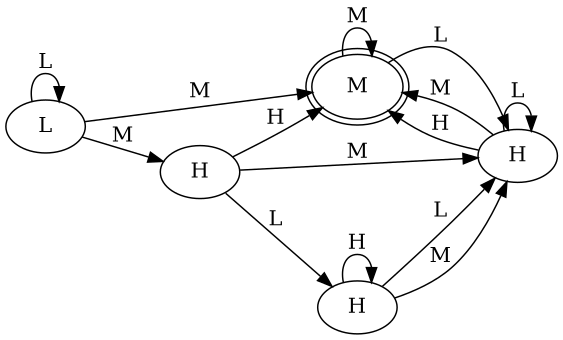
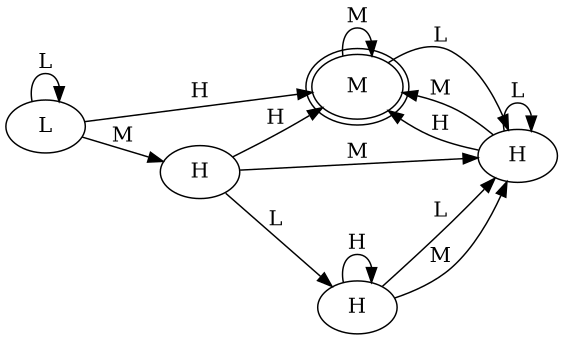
(200, 92) -> (200, 92)
